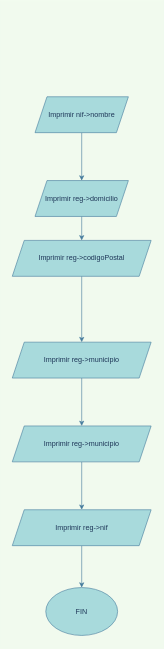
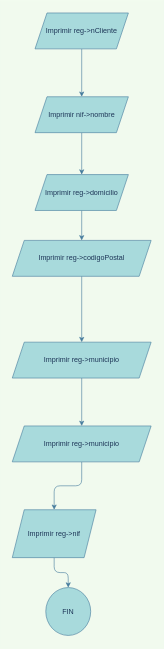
none -> (82, 30)
none -> (82, 49)
(82, 198) -> (82, 192)
(82, 528) -> (54, 534)
(82, 612) -> (68, 612)
